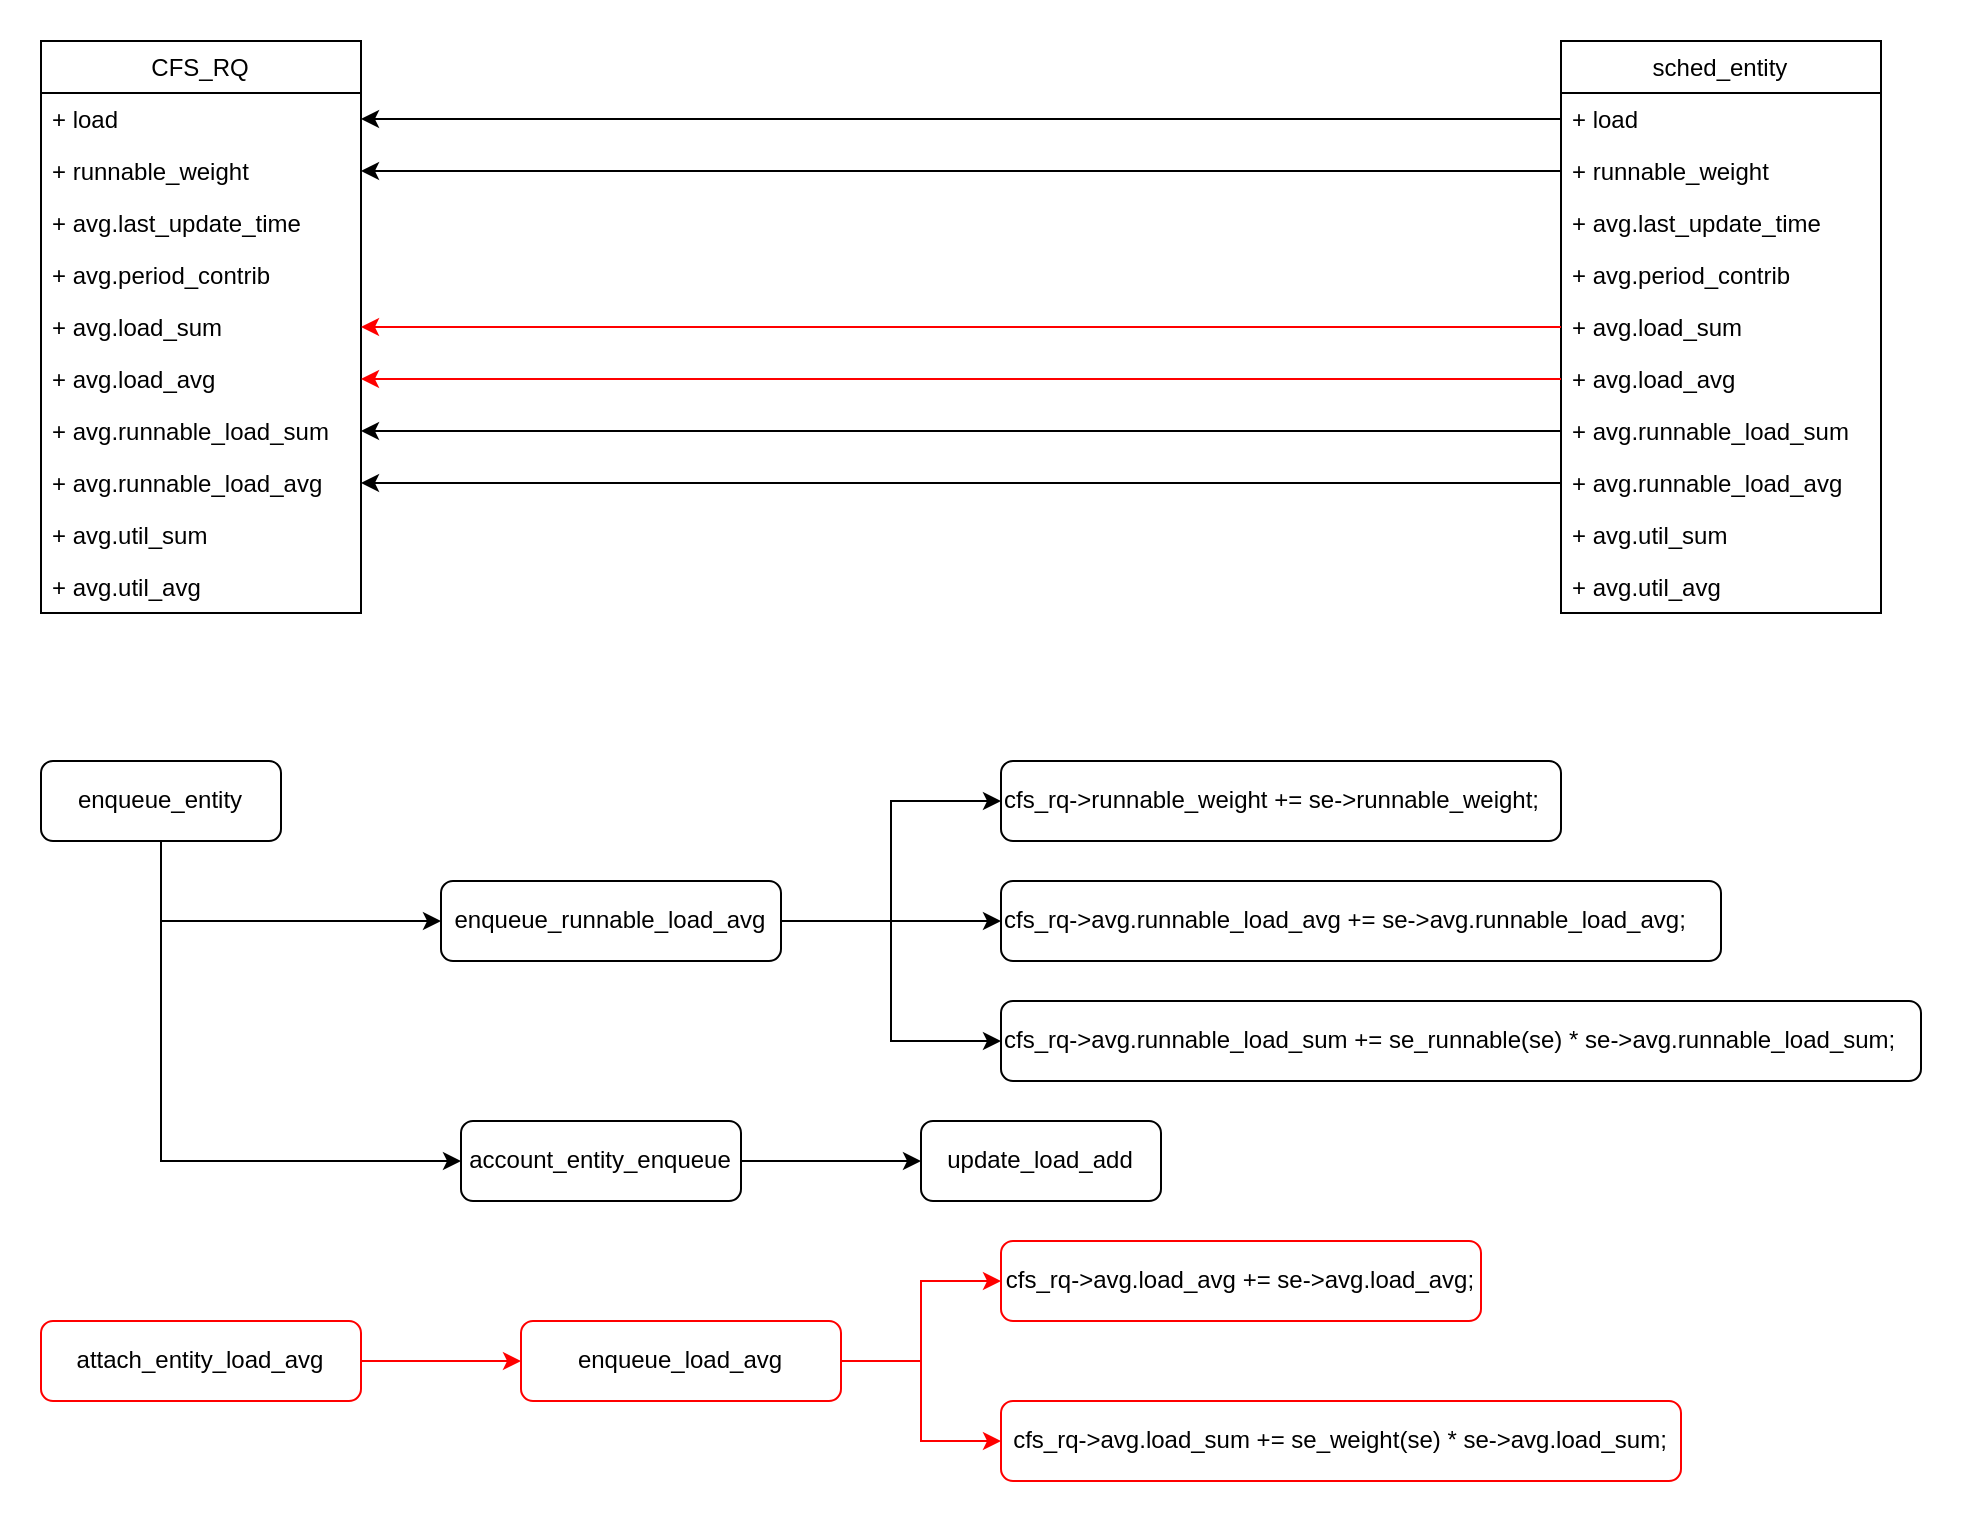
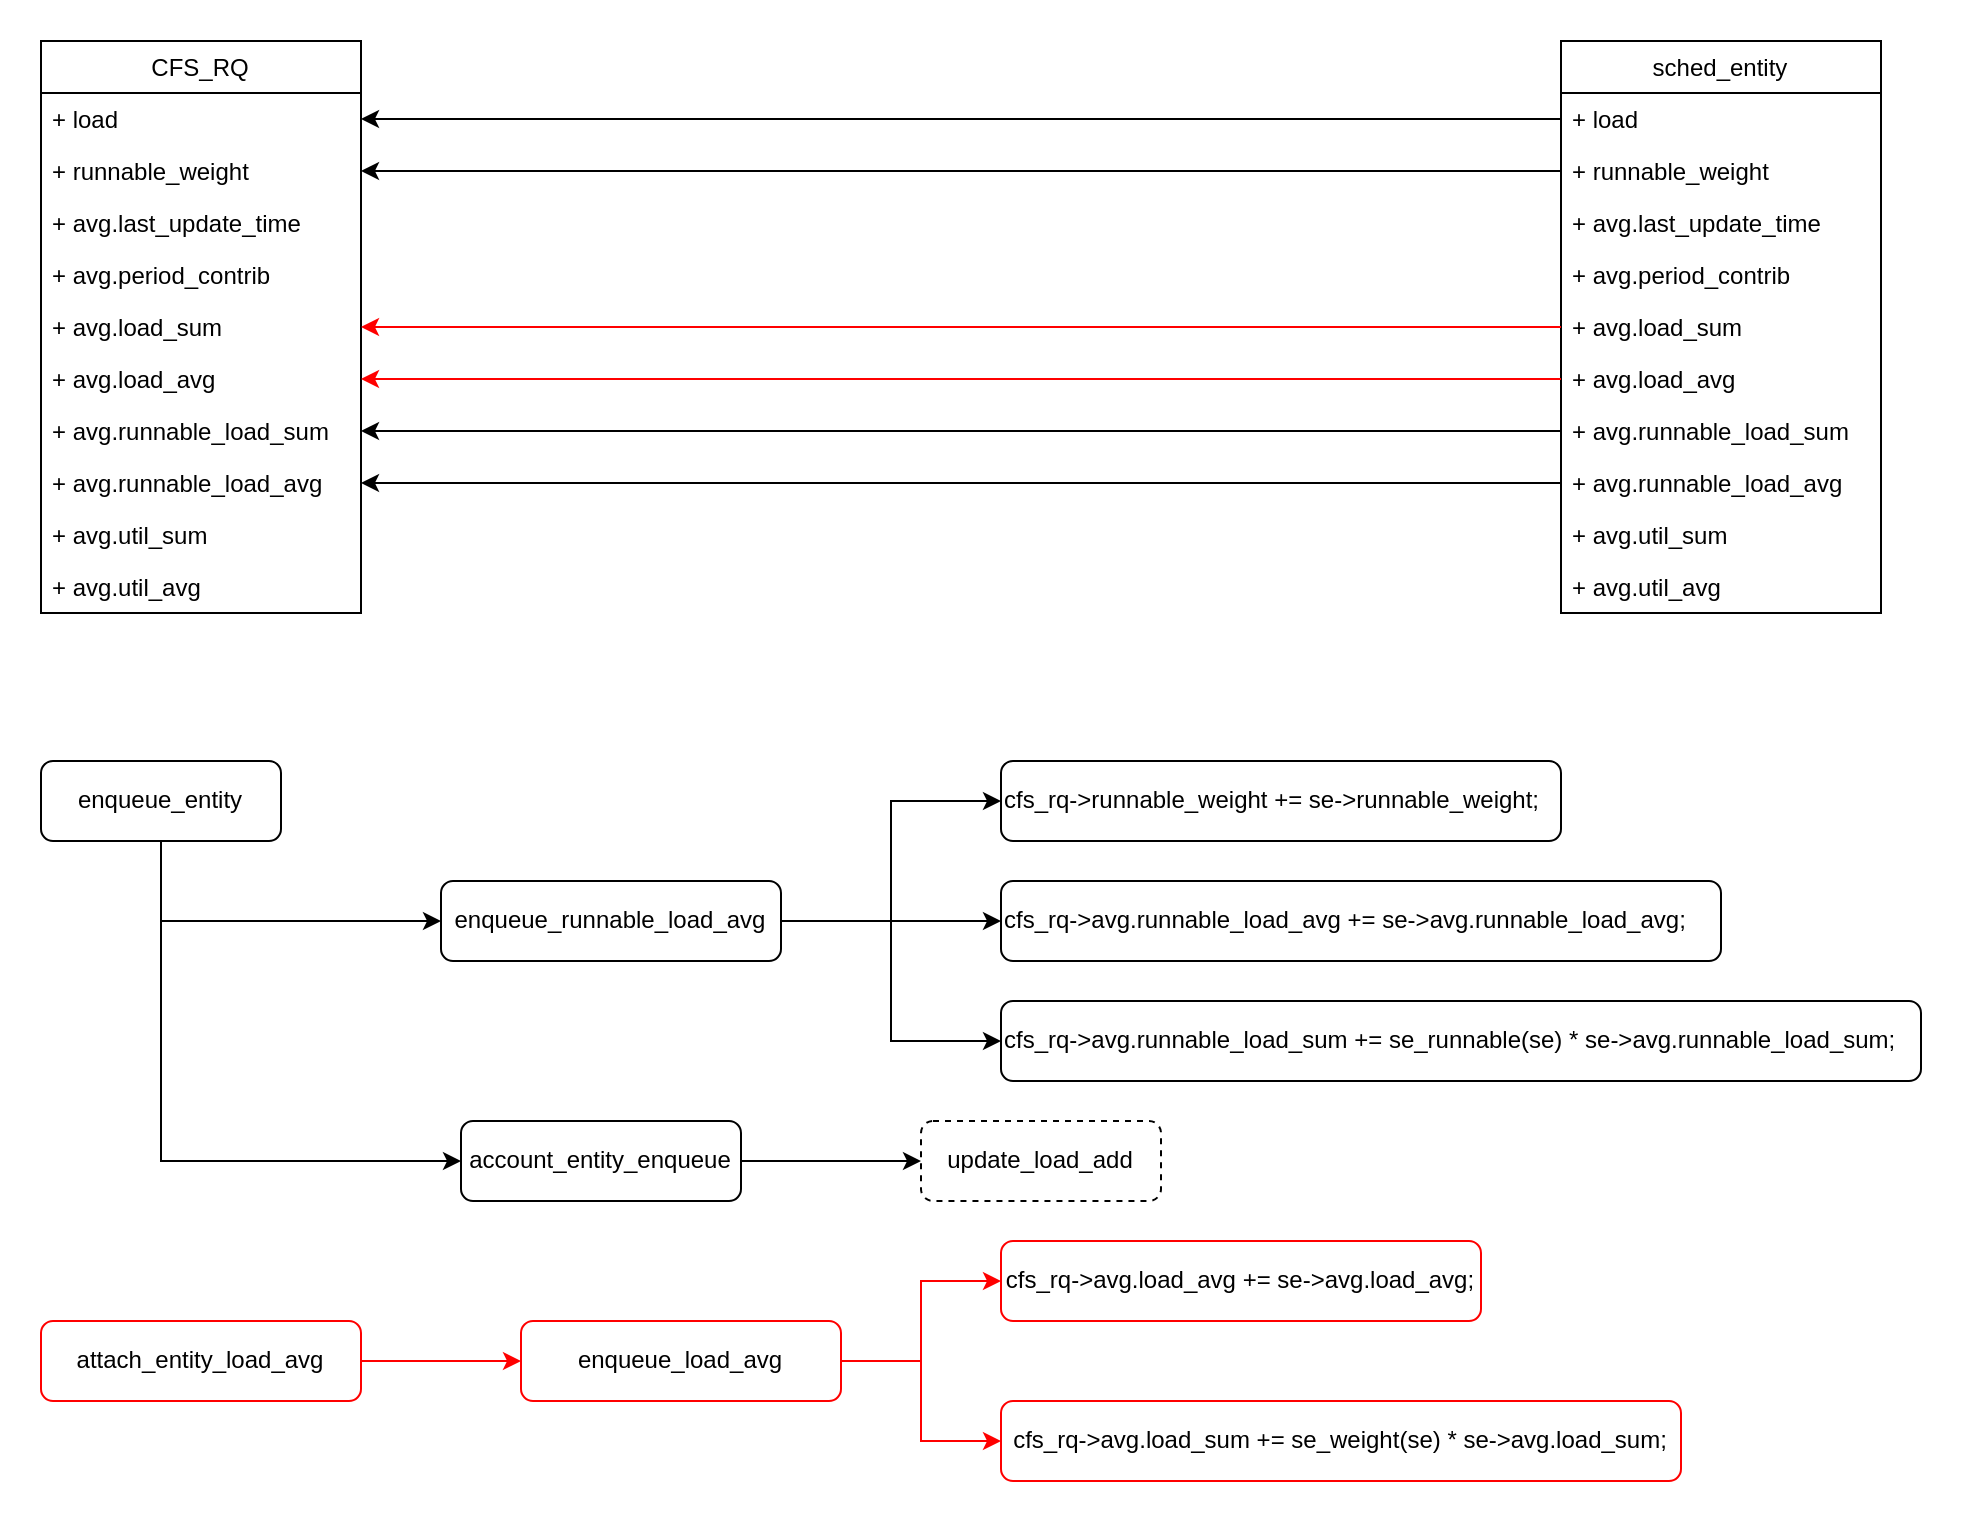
(1041, 1161) -> (1041, 1161)
